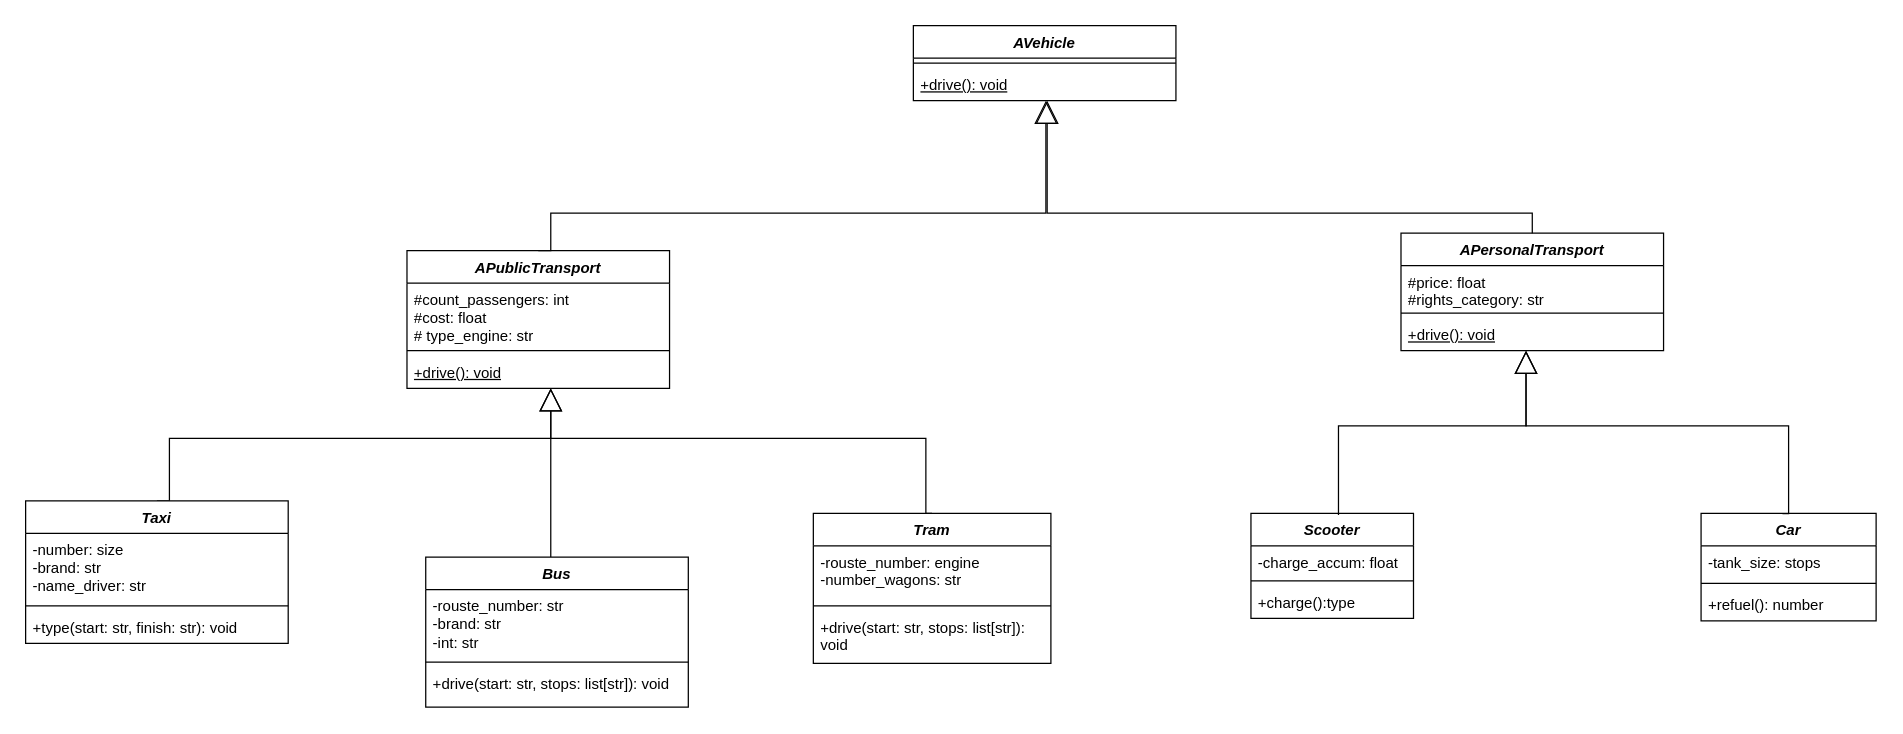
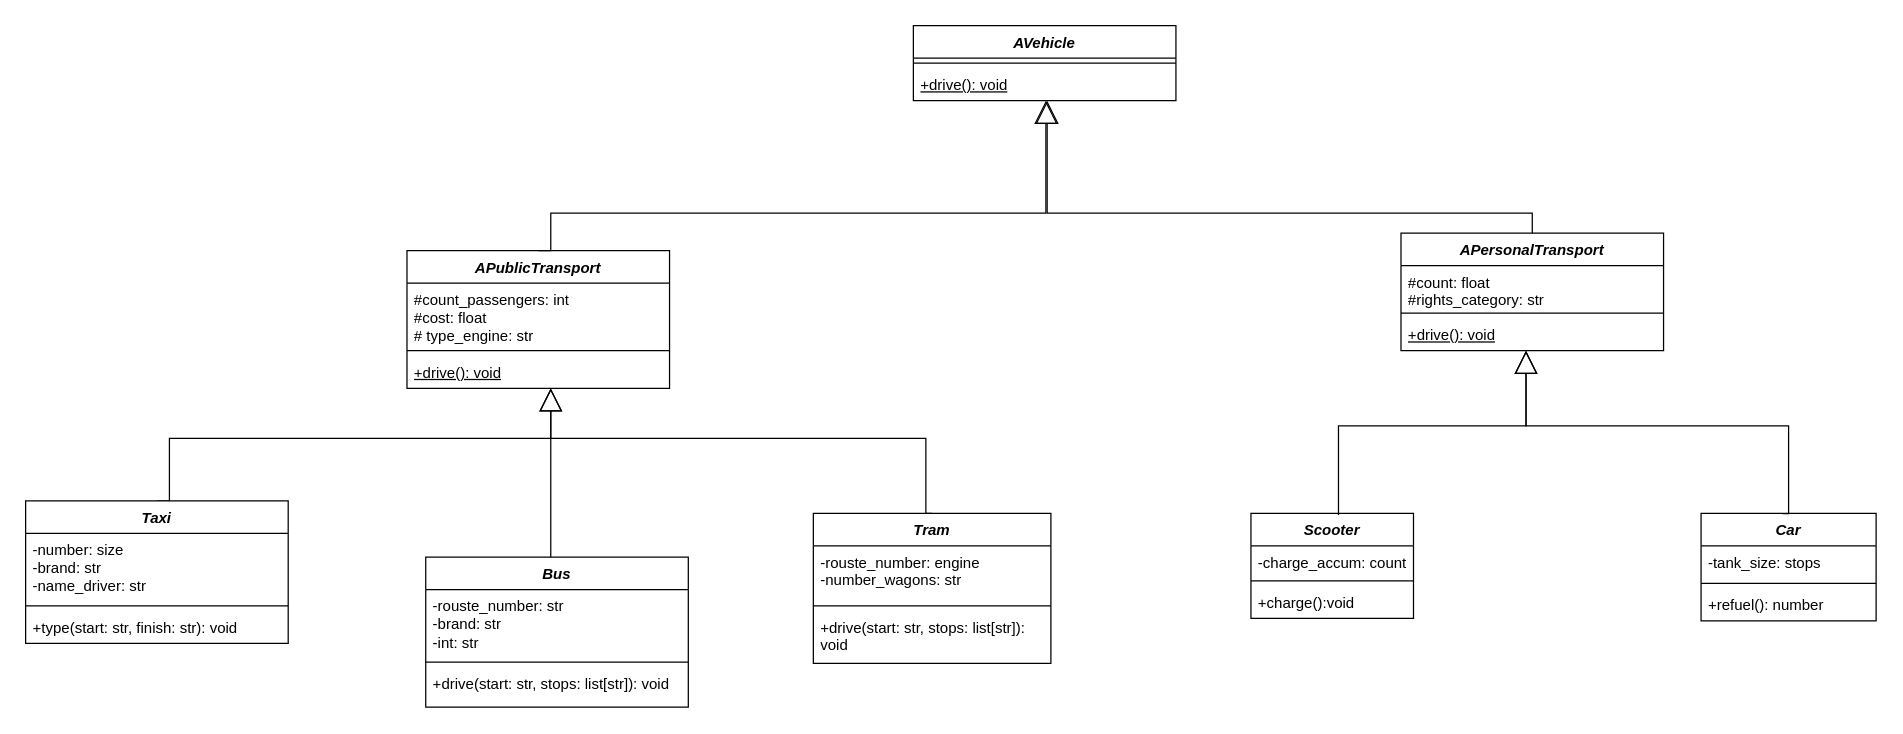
(1490, 292) -> (1490, 292)
(1333, 572) -> (1333, 572)
(1315, 603) -> (1313, 603)
